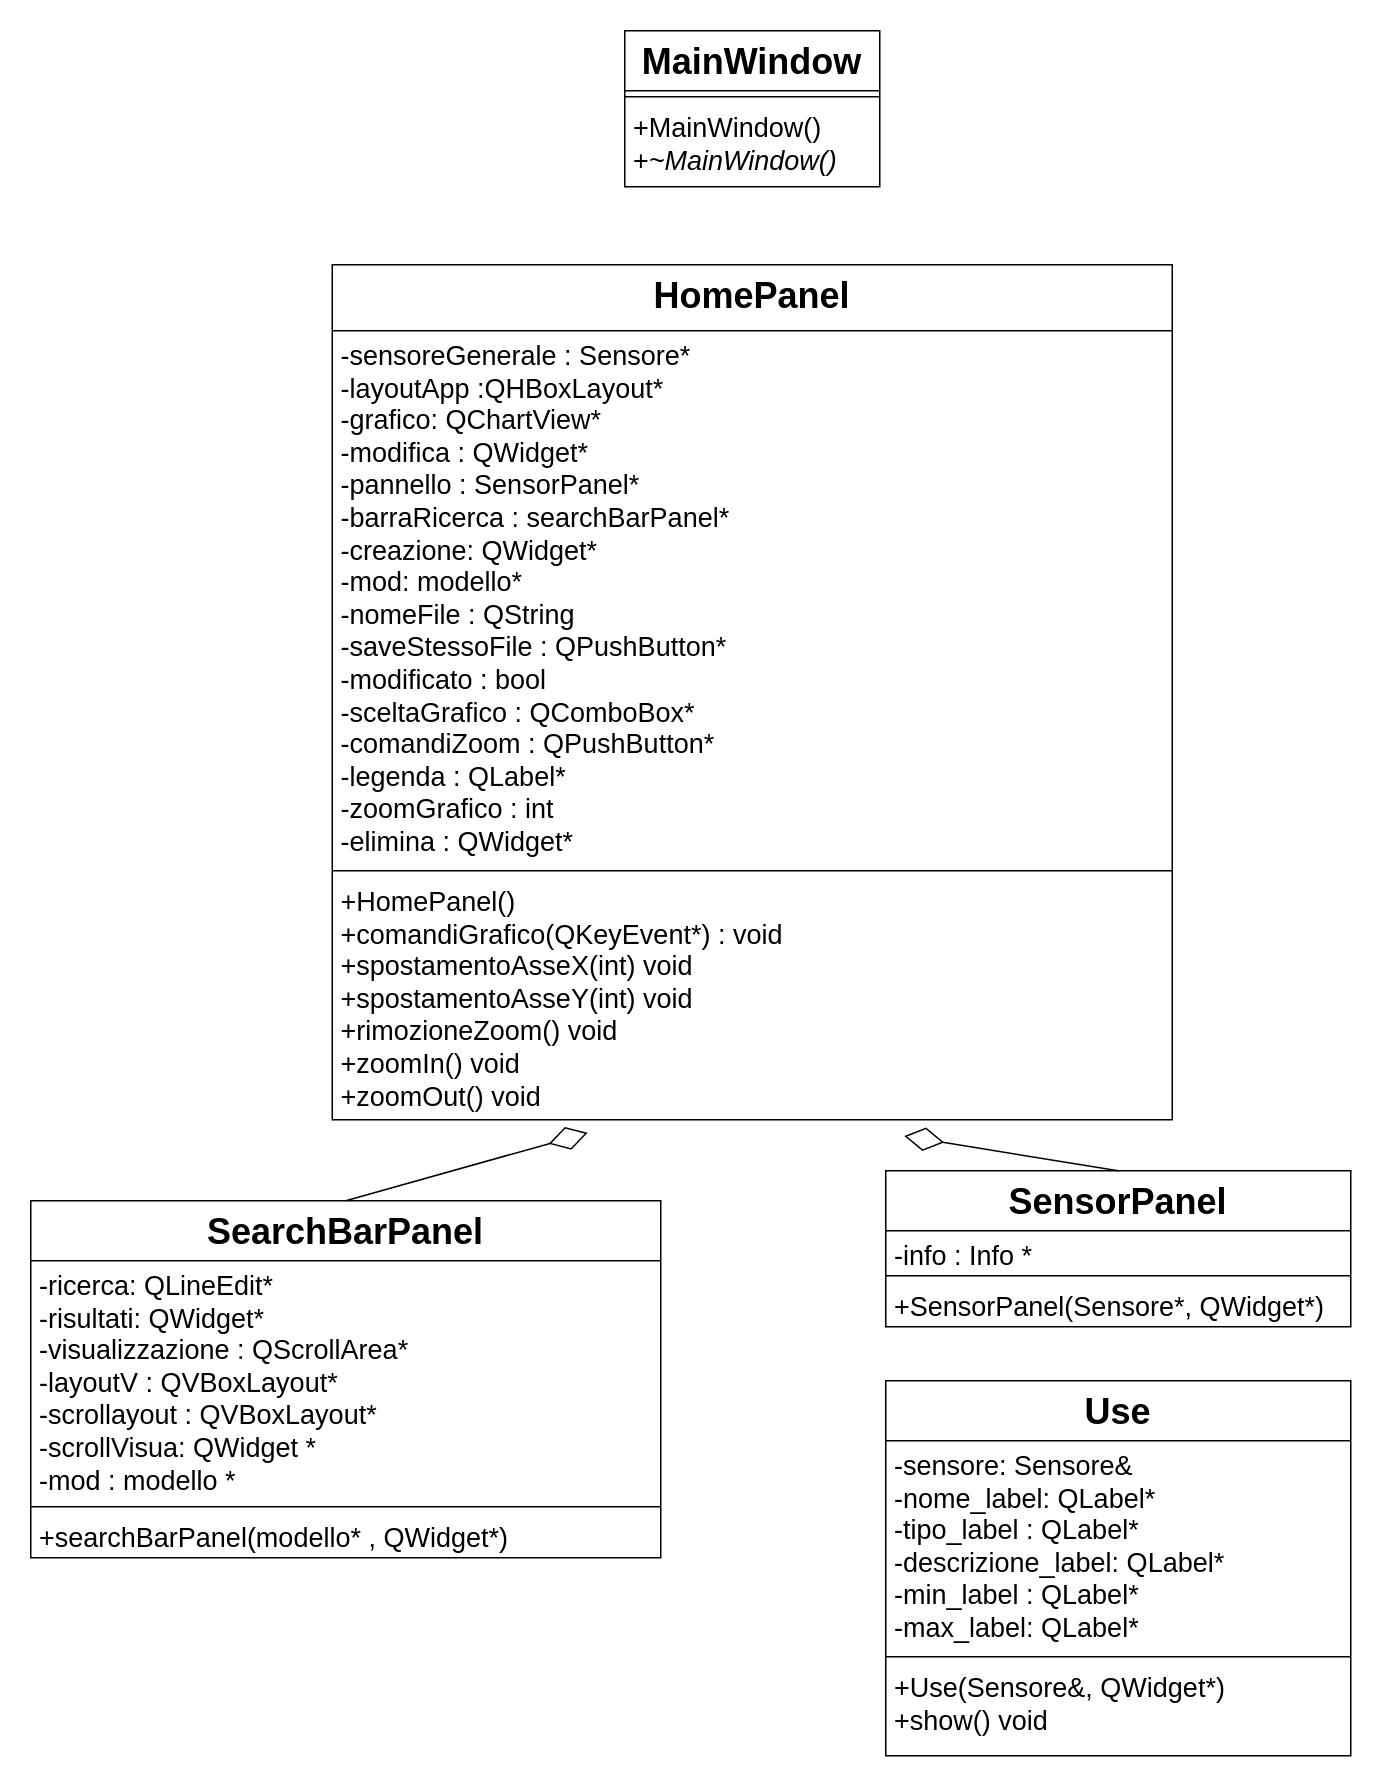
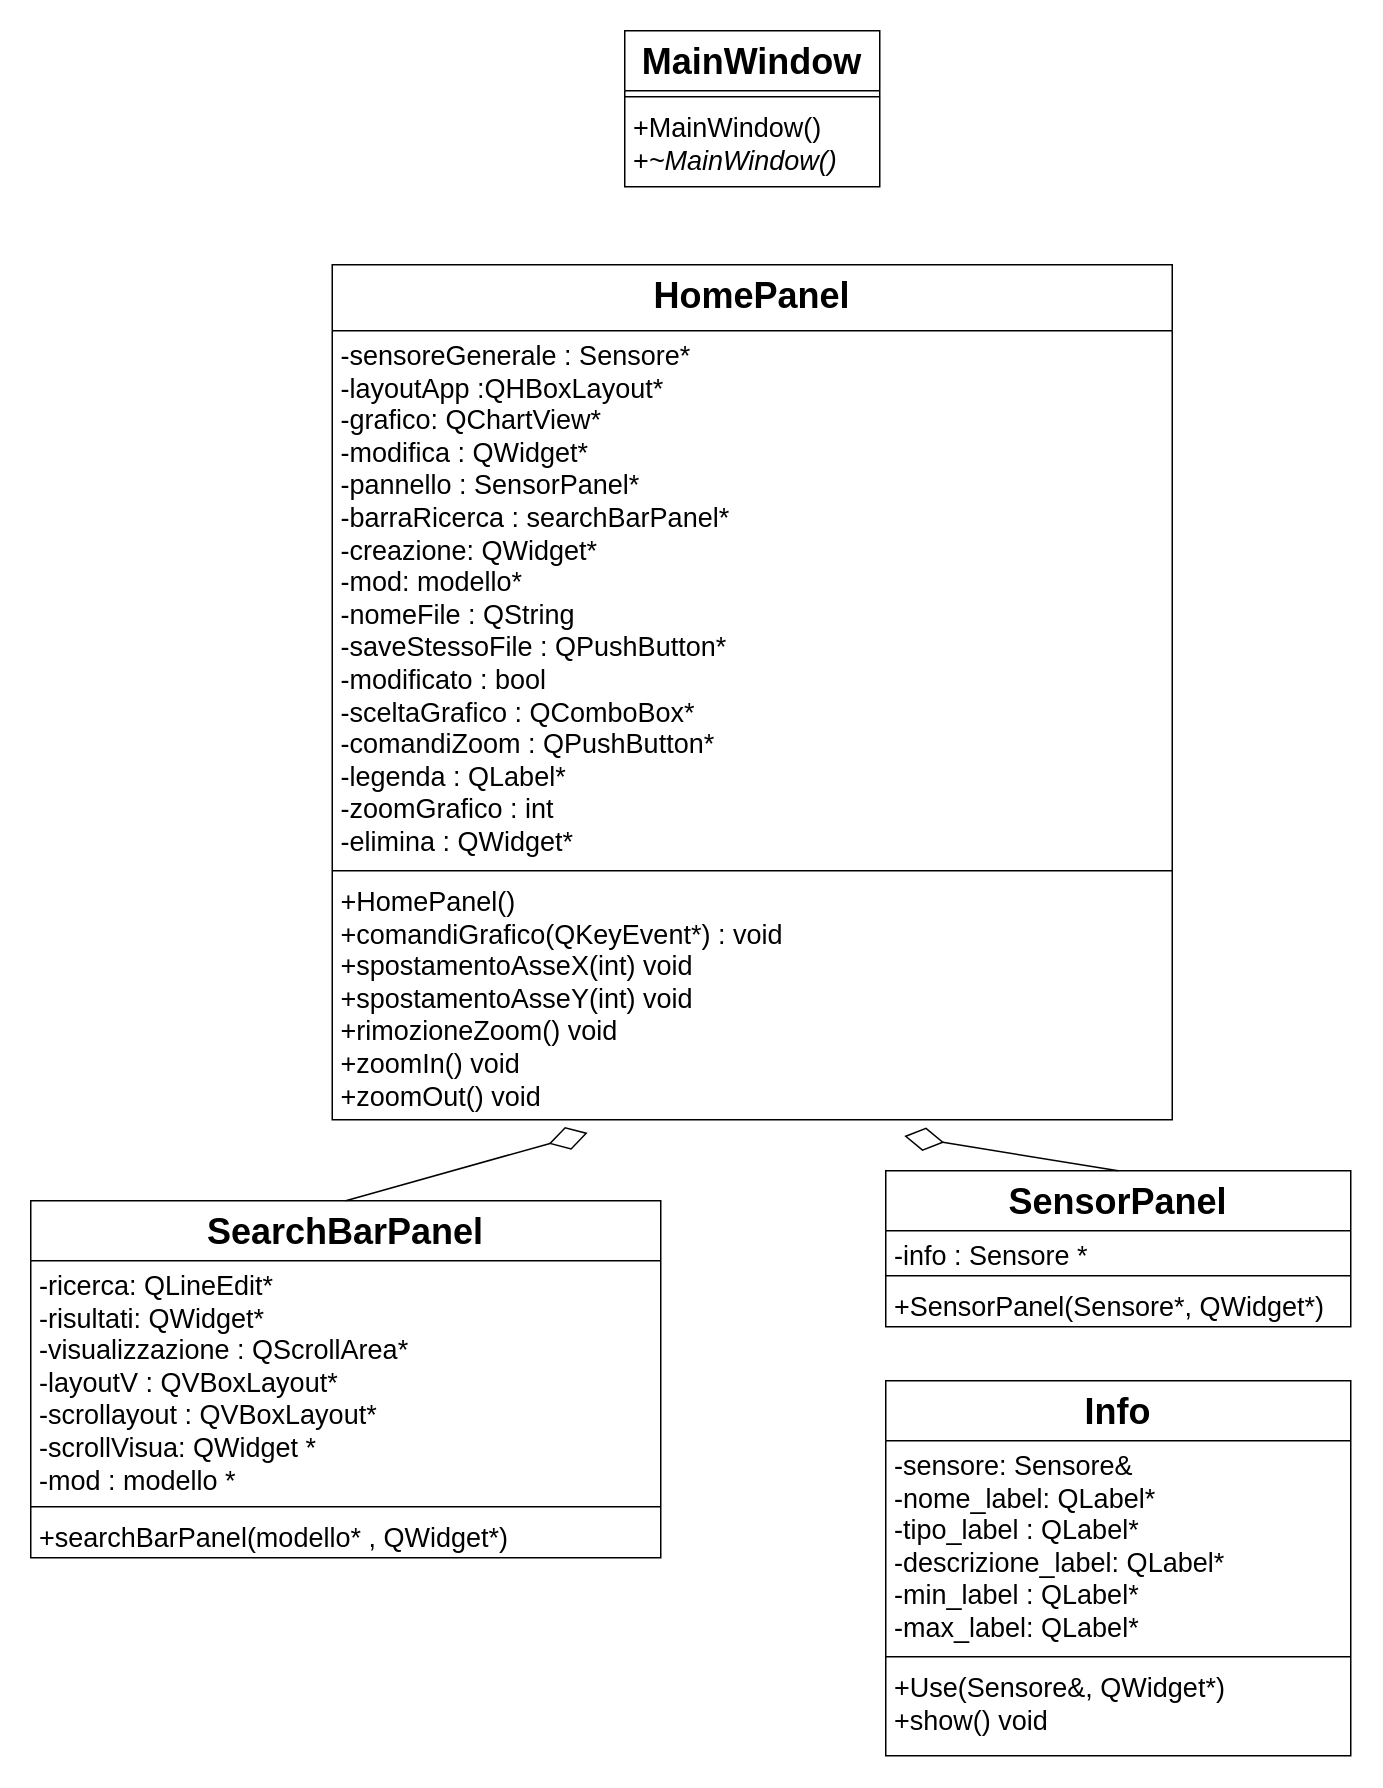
(954, 1252) -> (969, 1252)
(1118, 1402) -> (1118, 1402)
